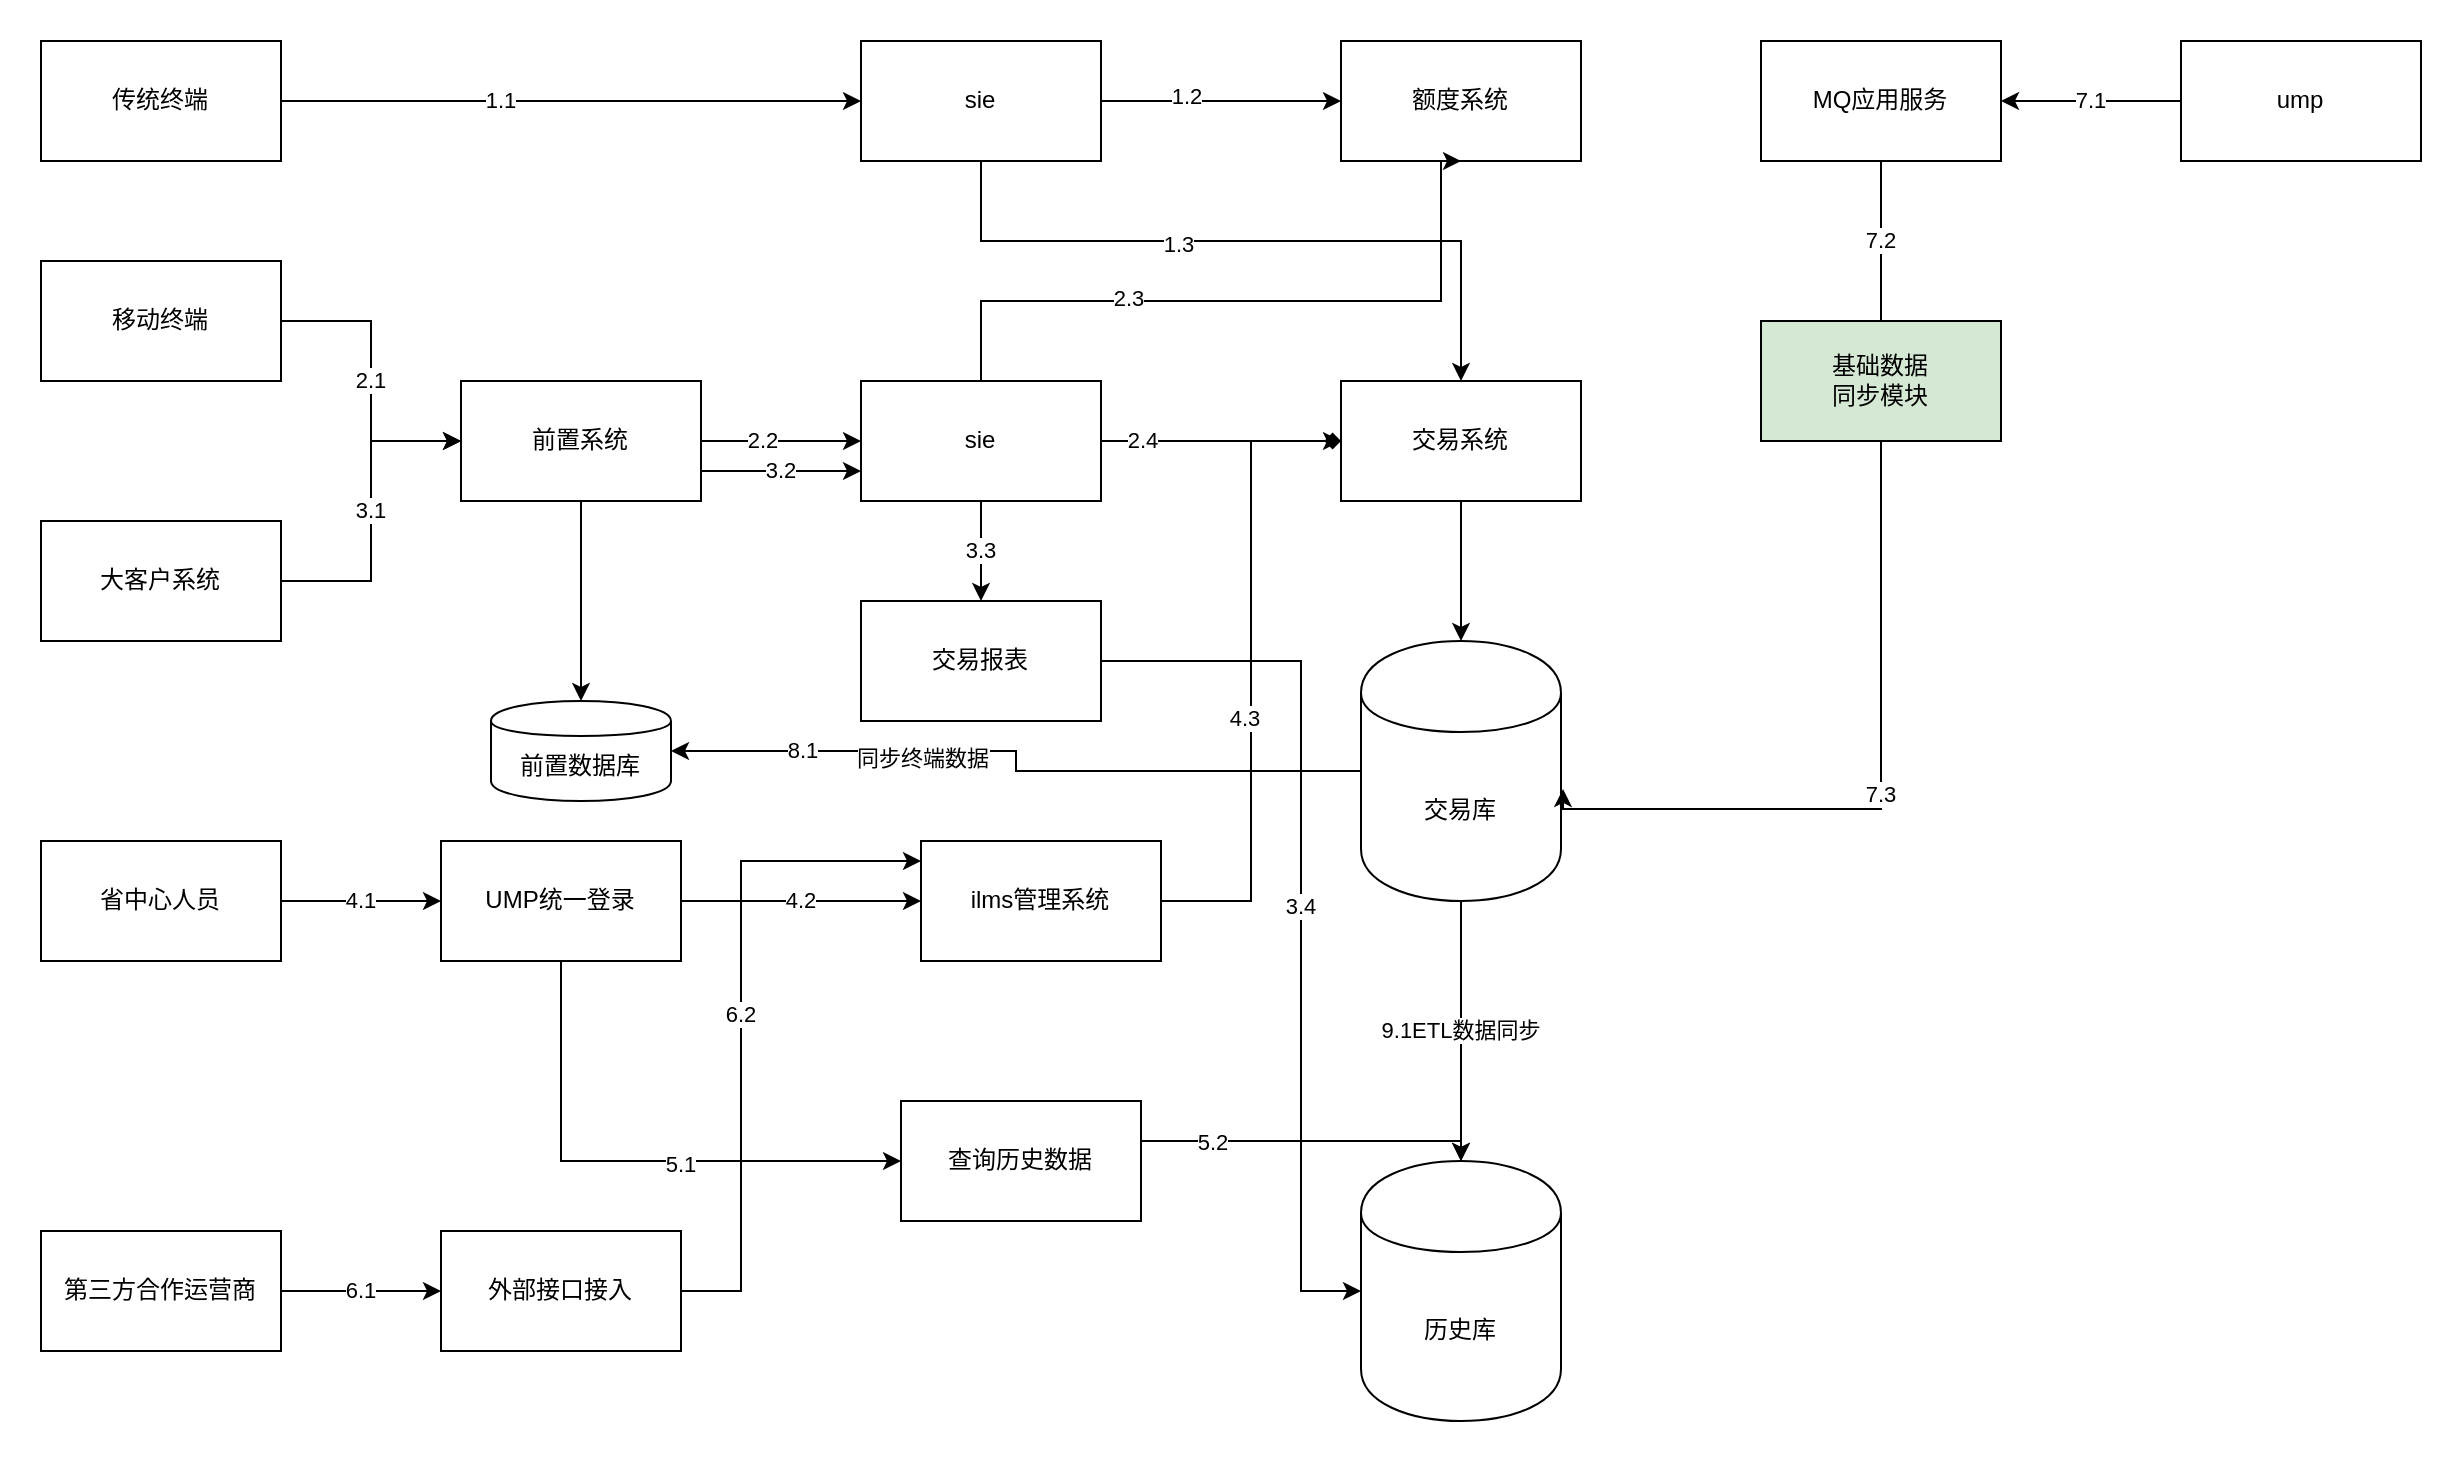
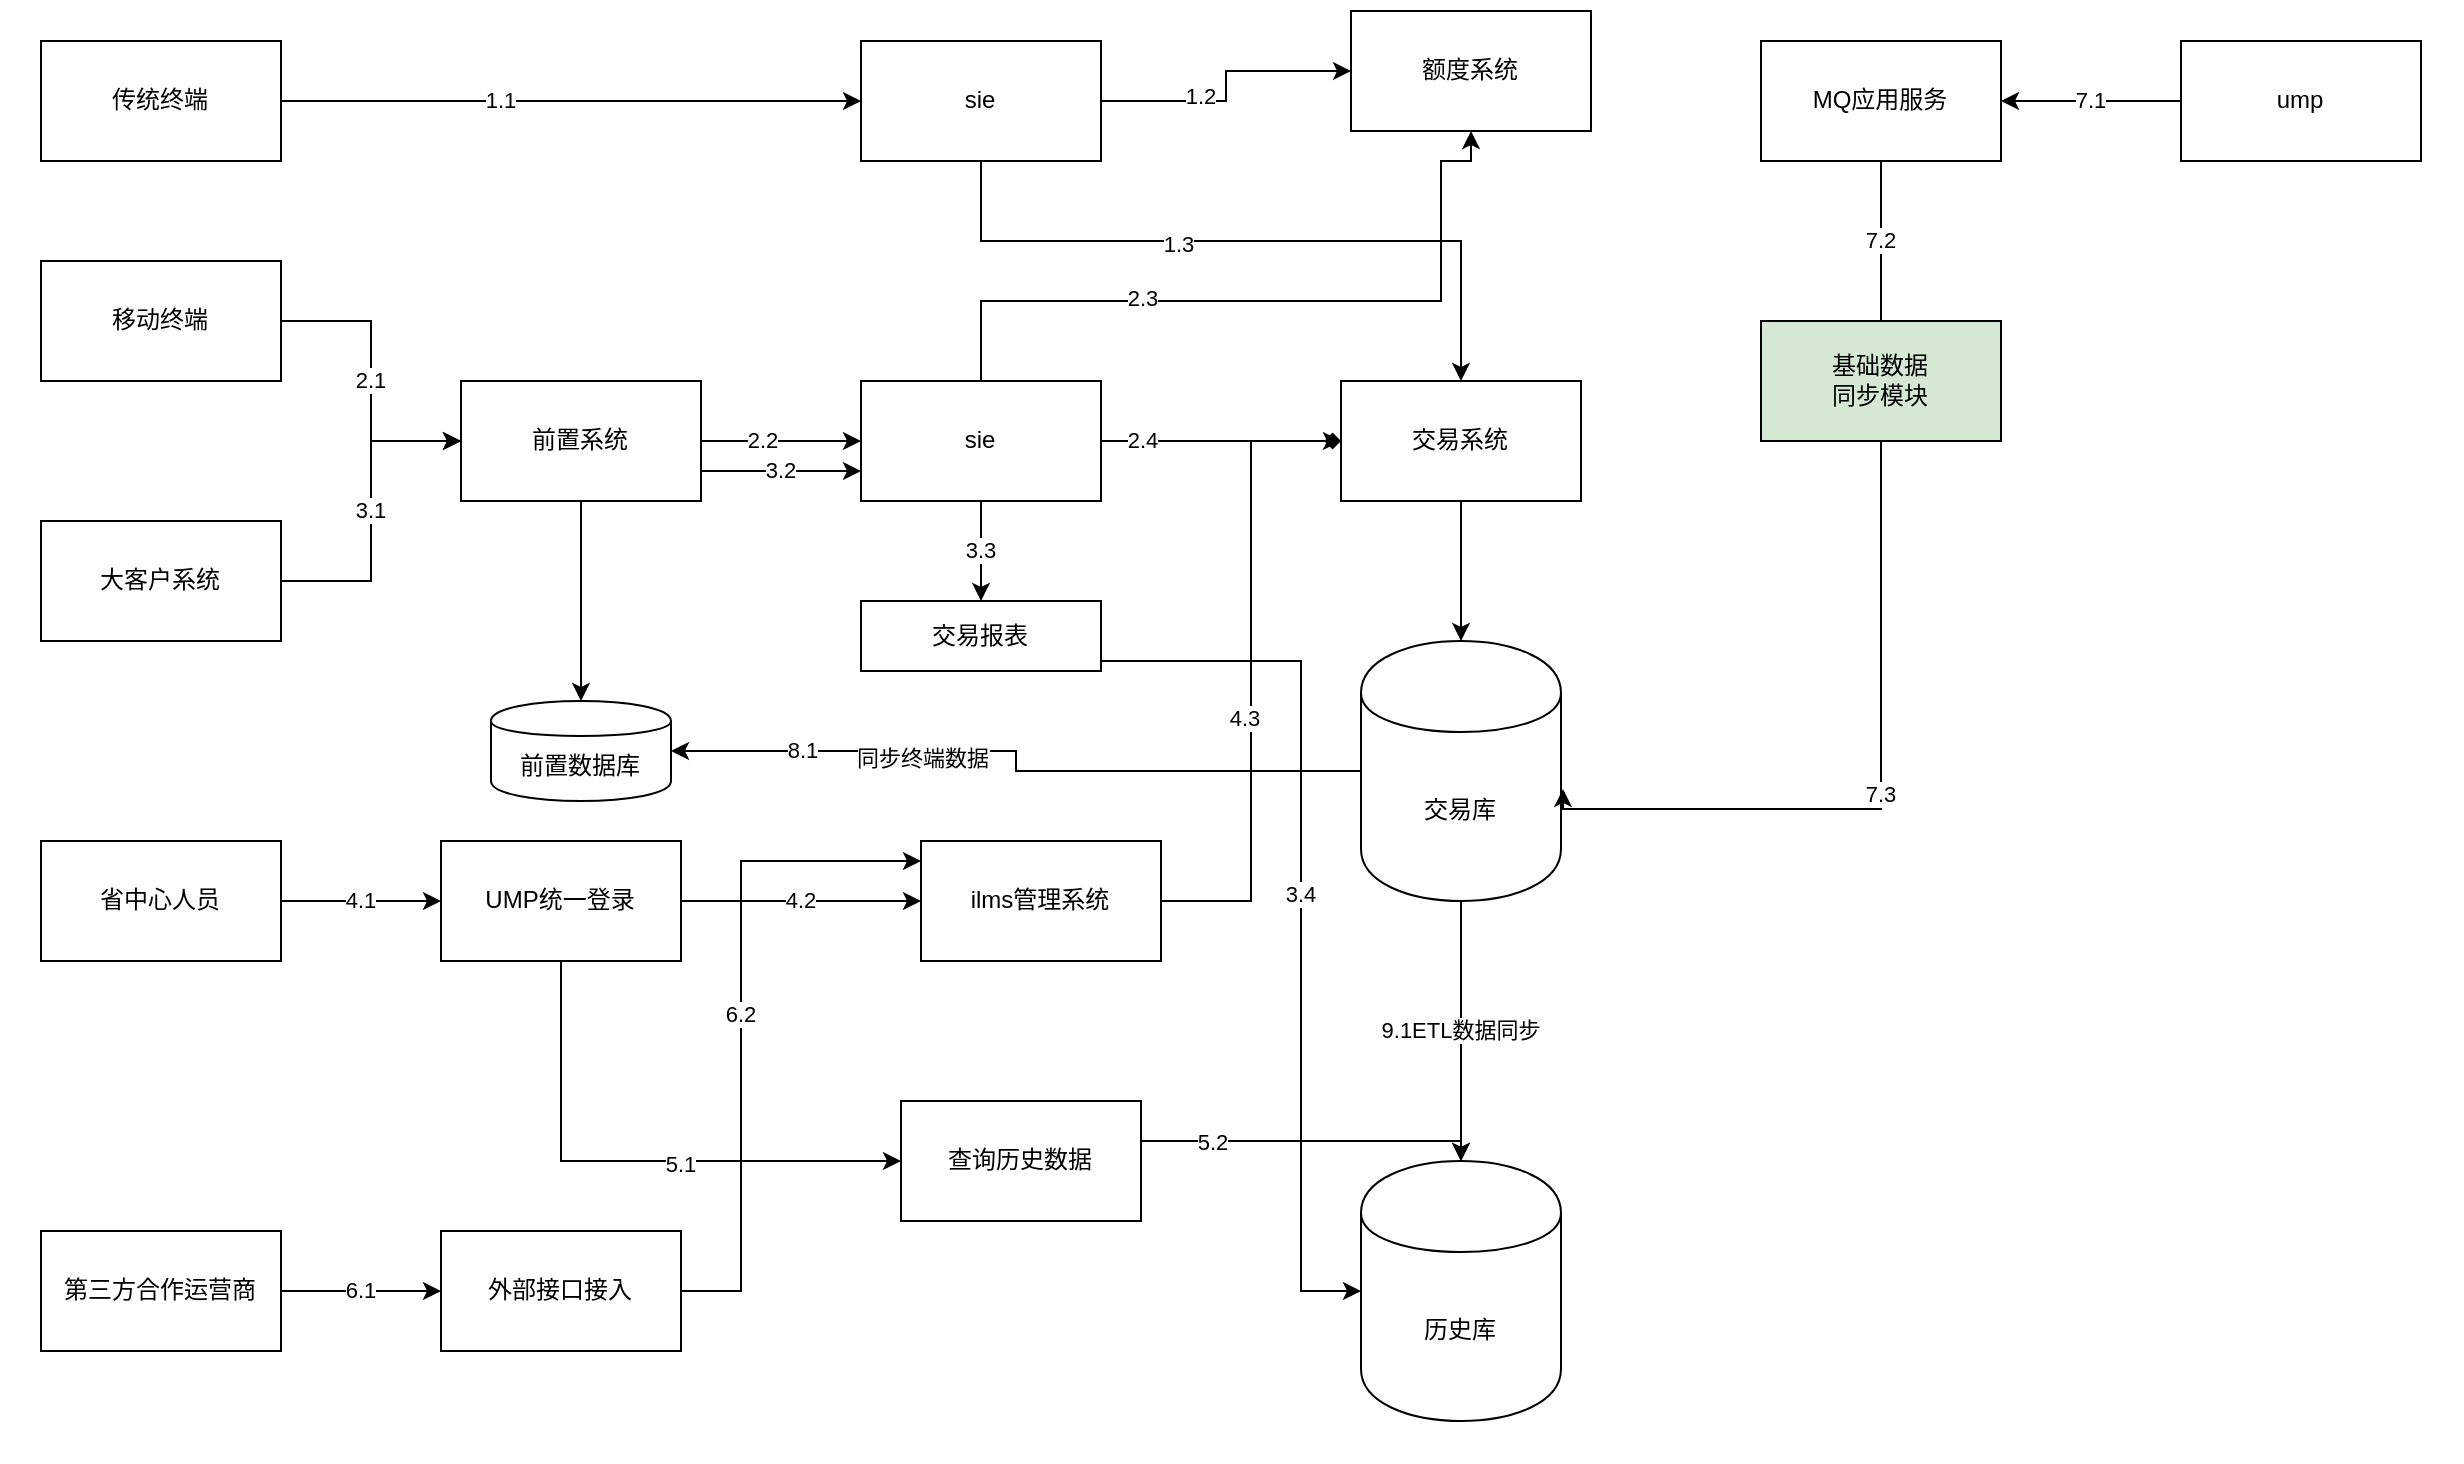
(1461, 101) -> (1471, 71)
(981, 661) -> (981, 636)
